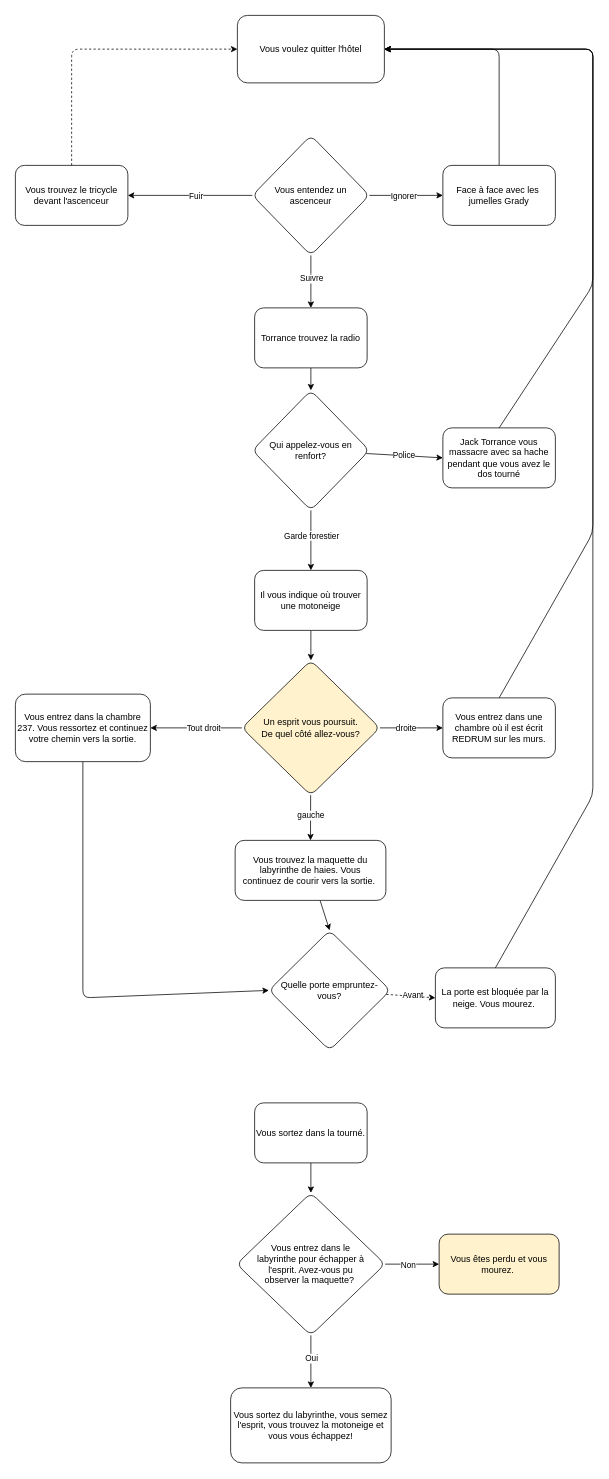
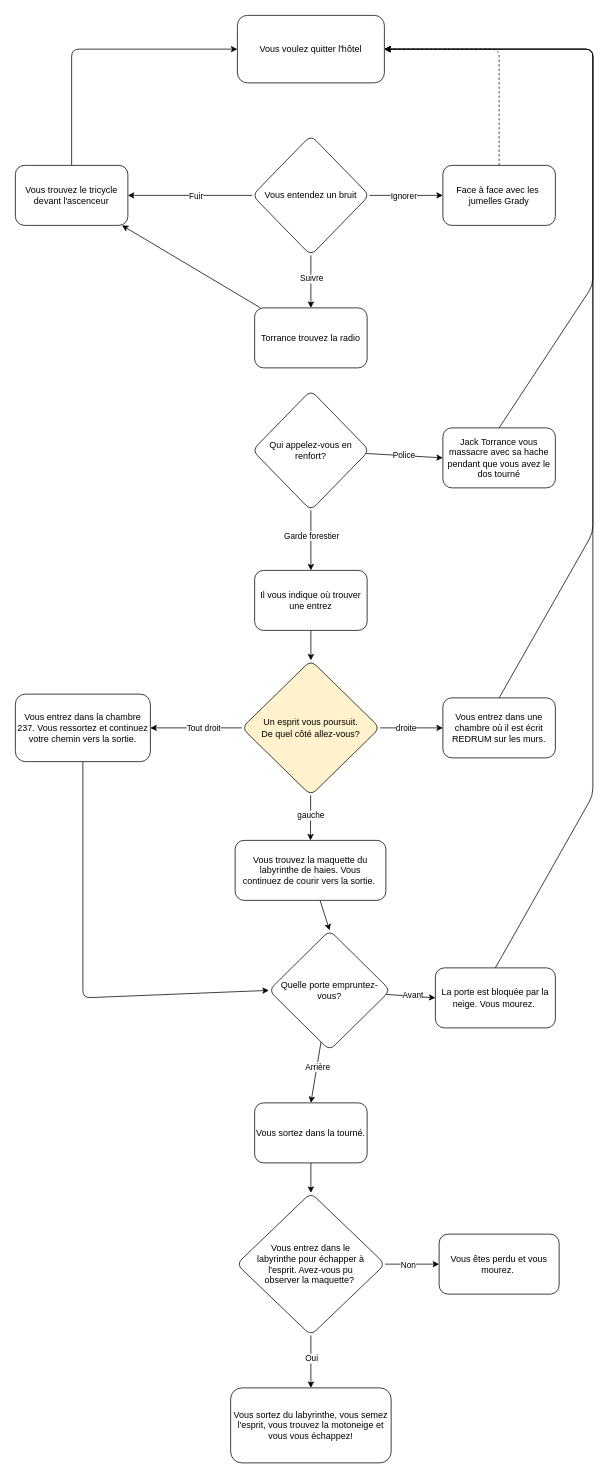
(97, 49) -> (97, 49)
(499, 108) -> (499, 108)
(311, 195) -> (311, 195)
(311, 384) -> (193, 268)
(311, 600) -> (311, 600)
(395, 995) -> (395, 995)
none -> (316, 1070)
(499, 1264) -> (499, 1264)
